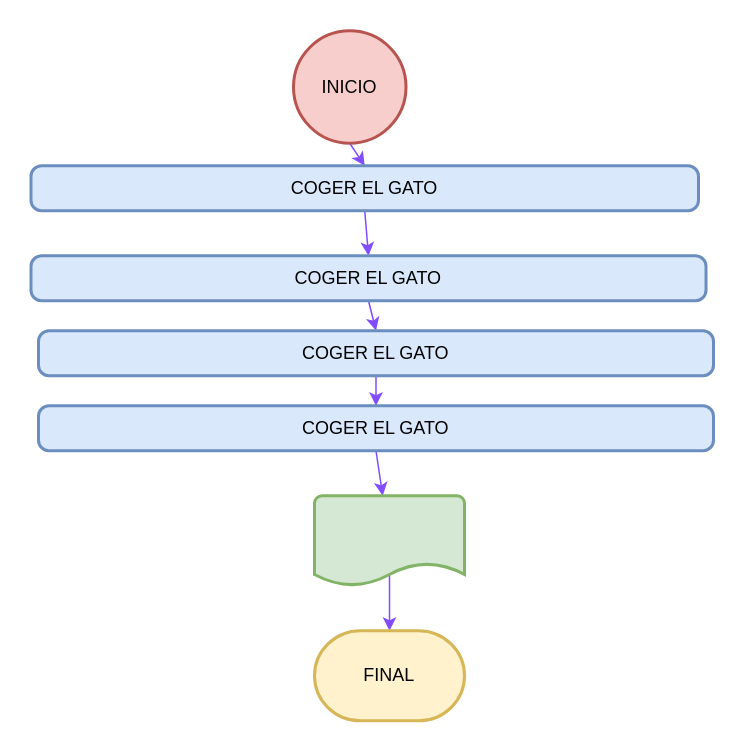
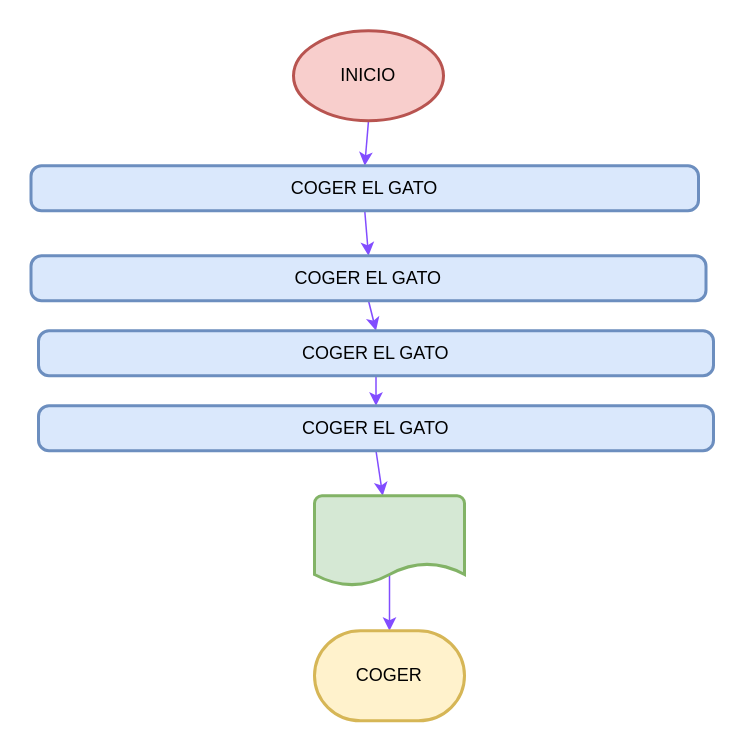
(350, 87) -> (368, 76)
(389, 676) -> (389, 676)
